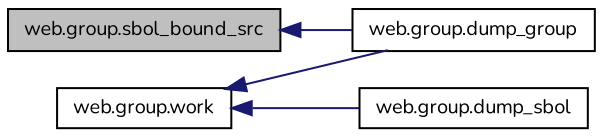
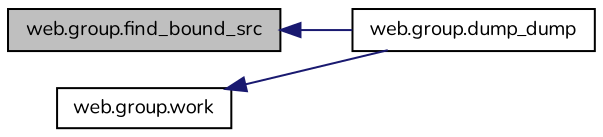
(144, 30) -> (144, 30)
(474, 30) -> (474, 30)
(474, 108) -> none
